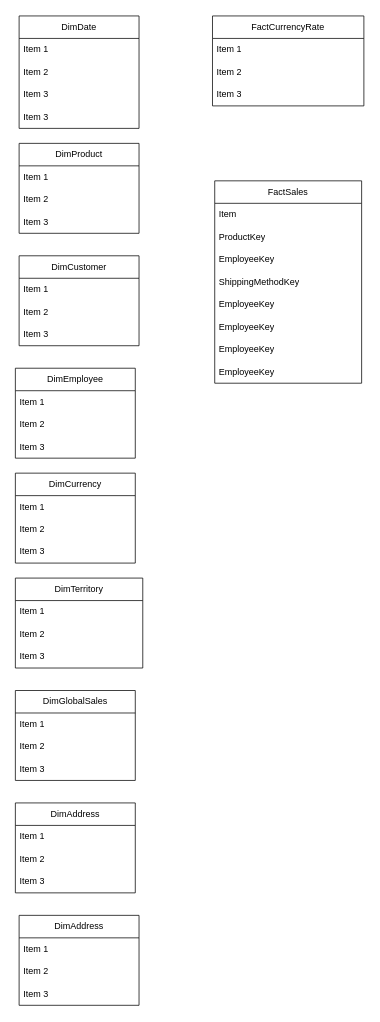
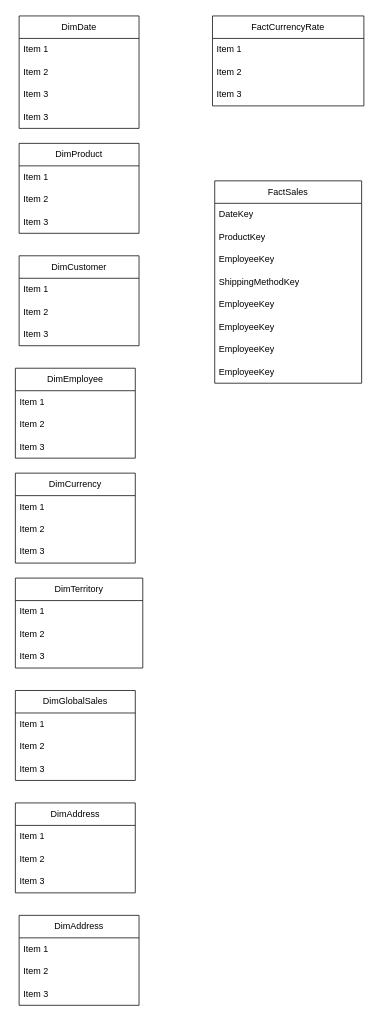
(229, 214) -> (237, 214)
